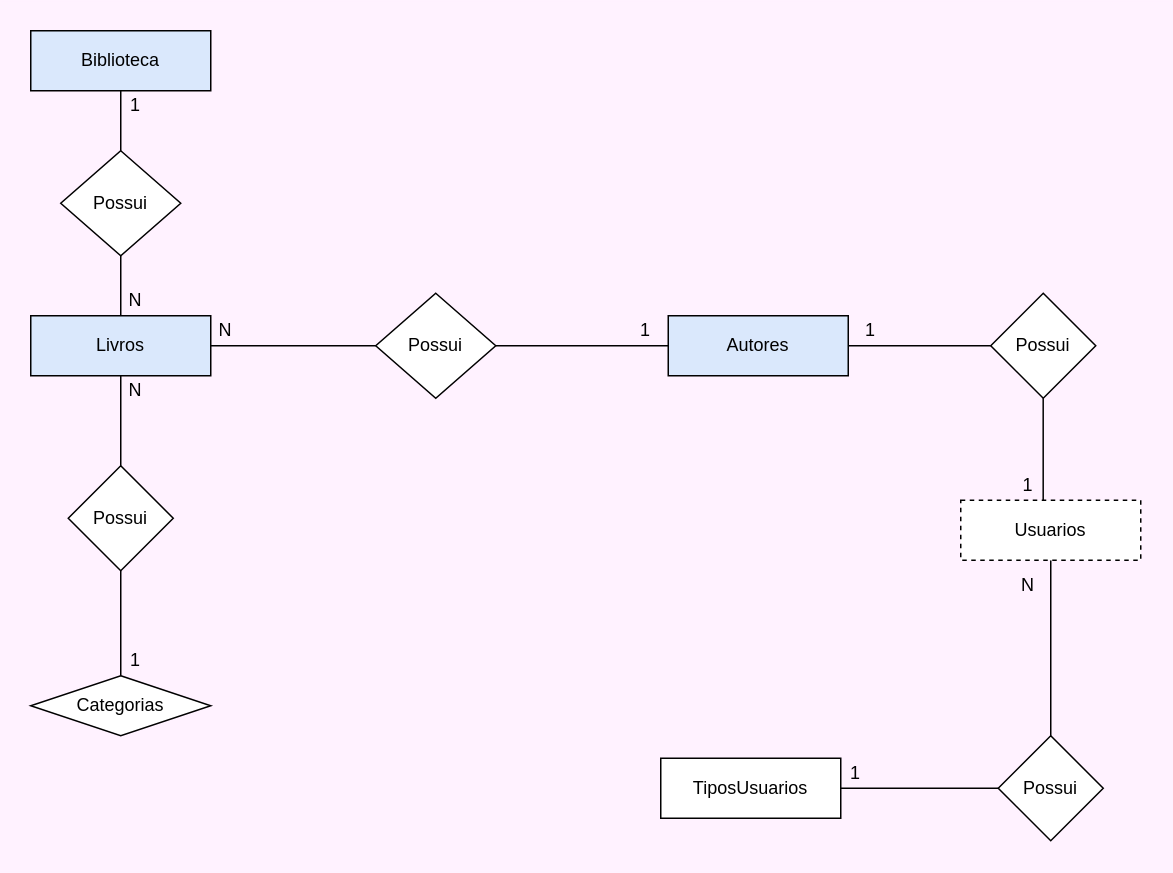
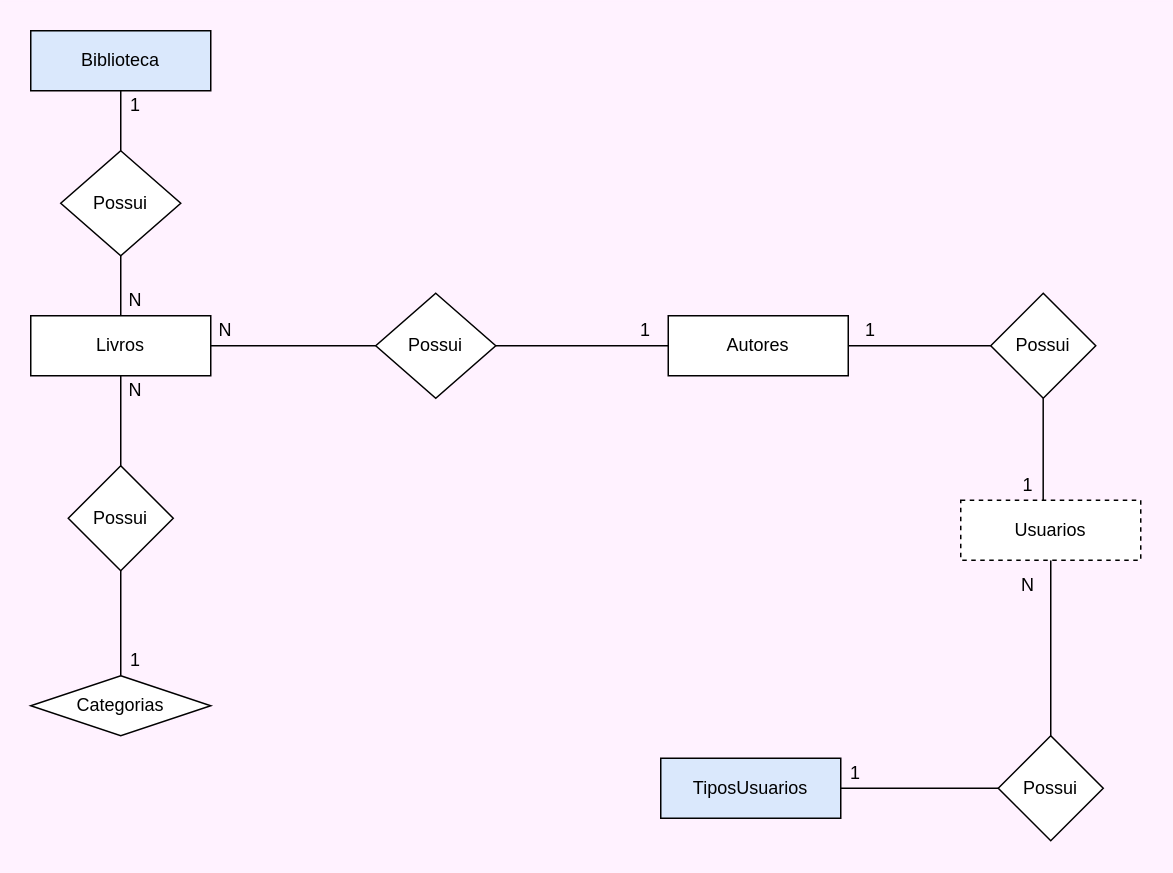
(121, 346) -> (121, 346)
(758, 346) -> (758, 346)
(751, 788) -> (751, 788)
